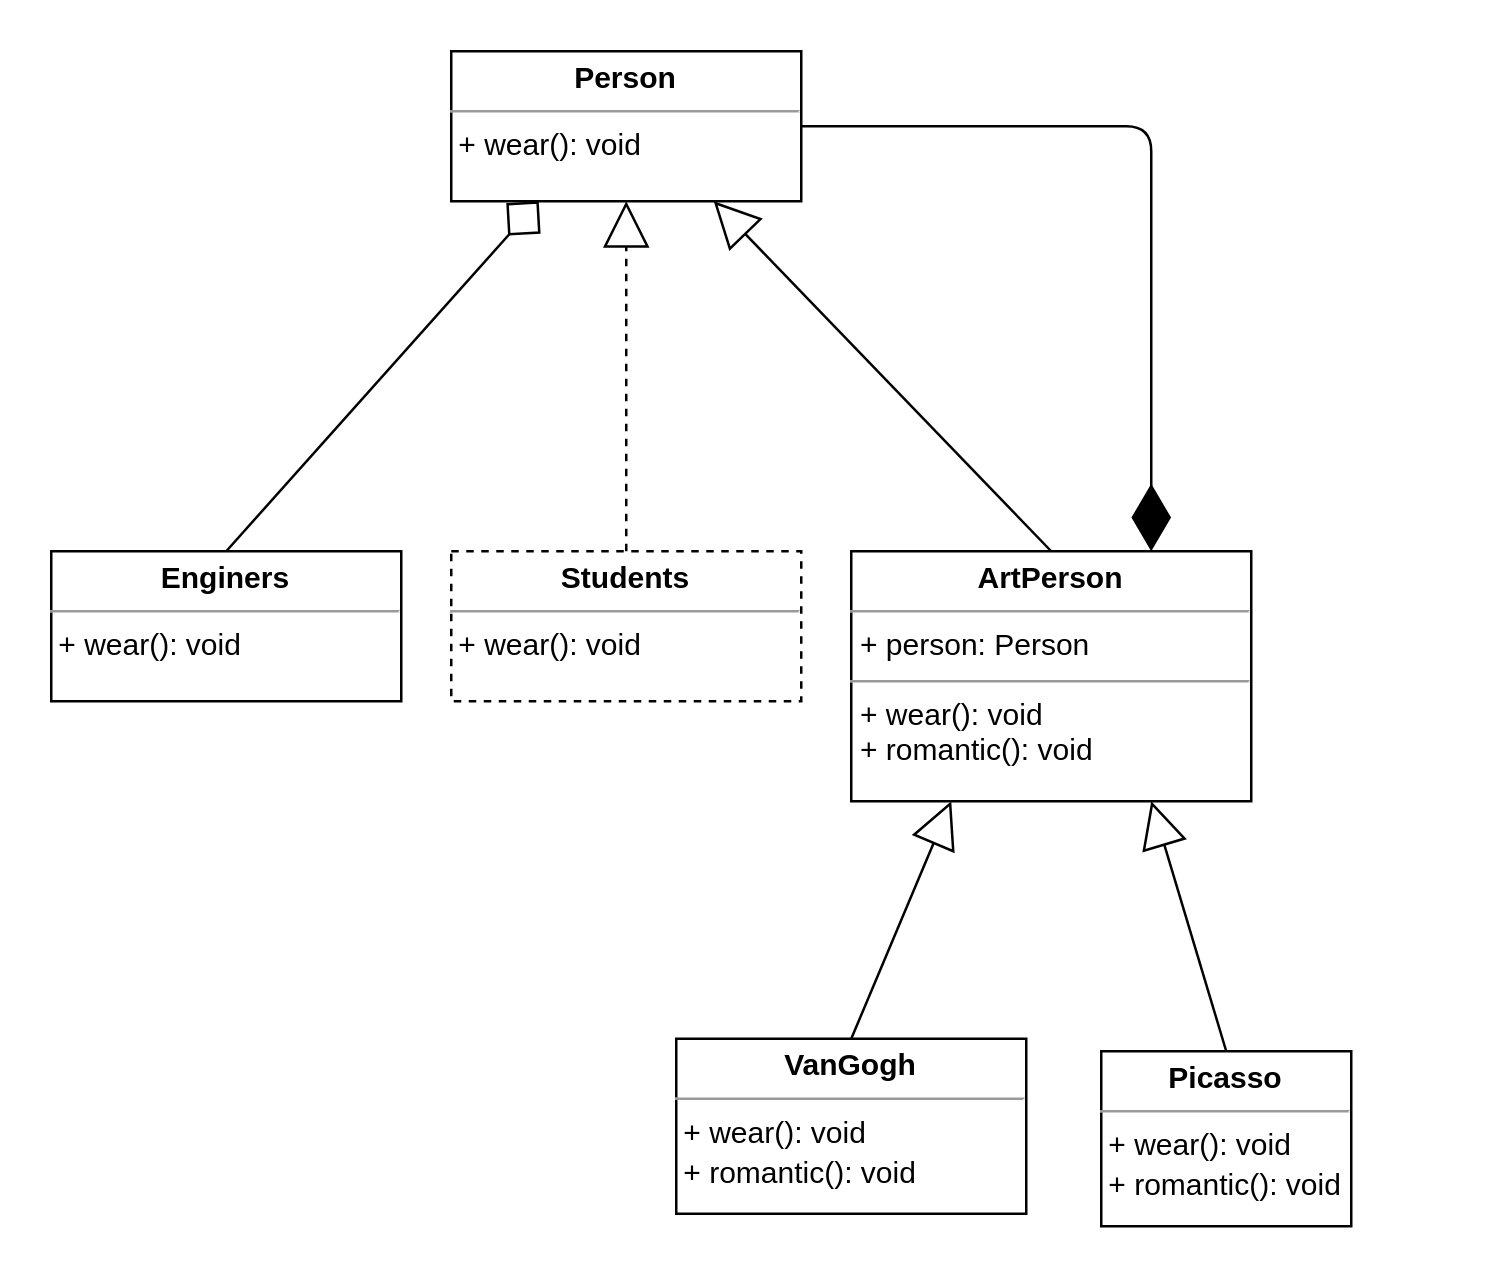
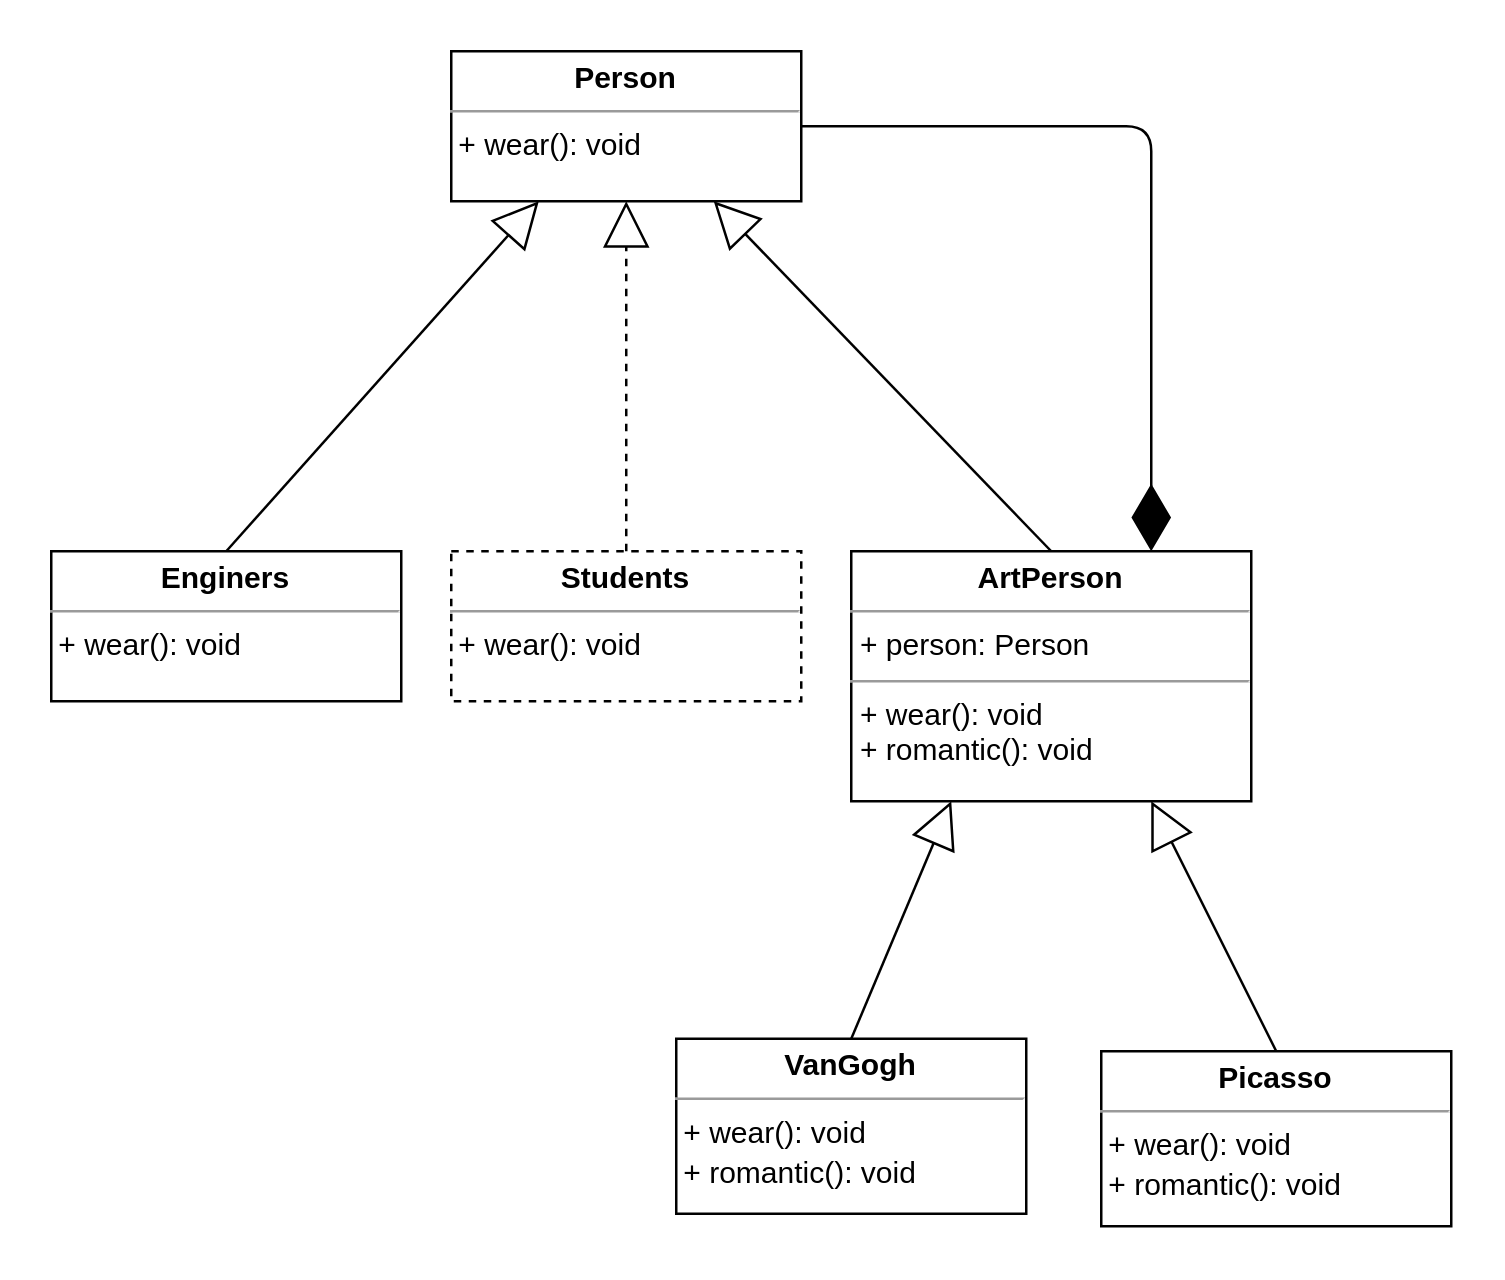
(508, 236) -> (507, 237)
(1226, 1139) -> (1276, 1139)
